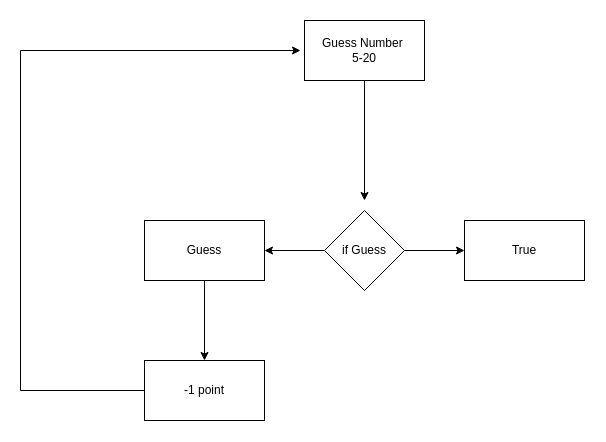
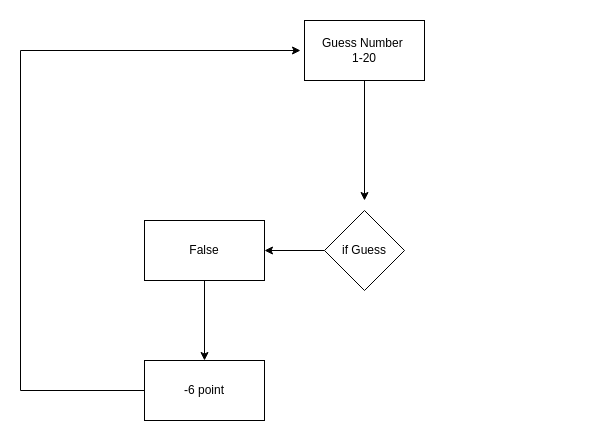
(365, 51) -> (365, 51)
(205, 251) -> (205, 251)
(431, 251) -> none
(525, 251) -> none
(205, 391) -> (205, 391)
